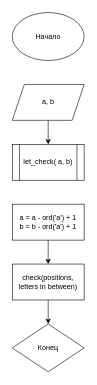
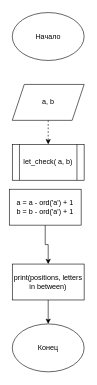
(48, 129) -> (48, 129)
(48, 222) -> (45, 207)
(48, 282) -> (48, 282)
(48, 348) -> (48, 348)
